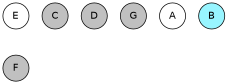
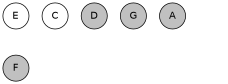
(55, 16) -> (55, 16)
(173, 16) -> (173, 16)
(212, 16) -> none
